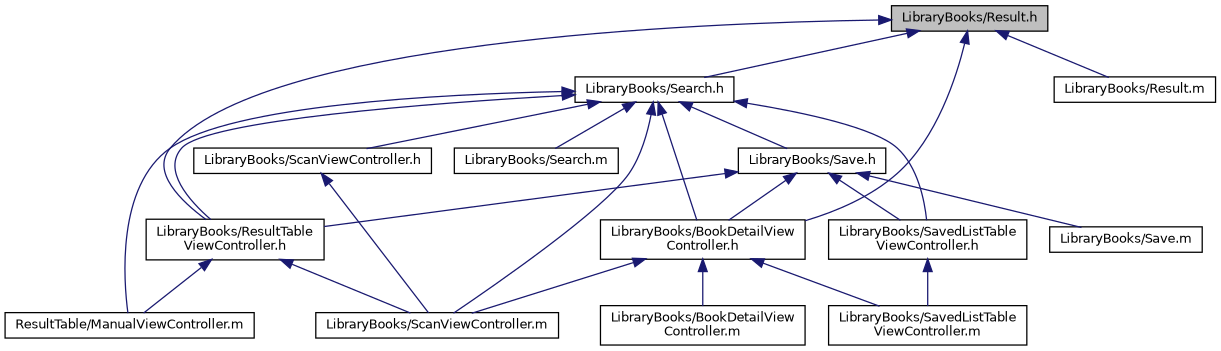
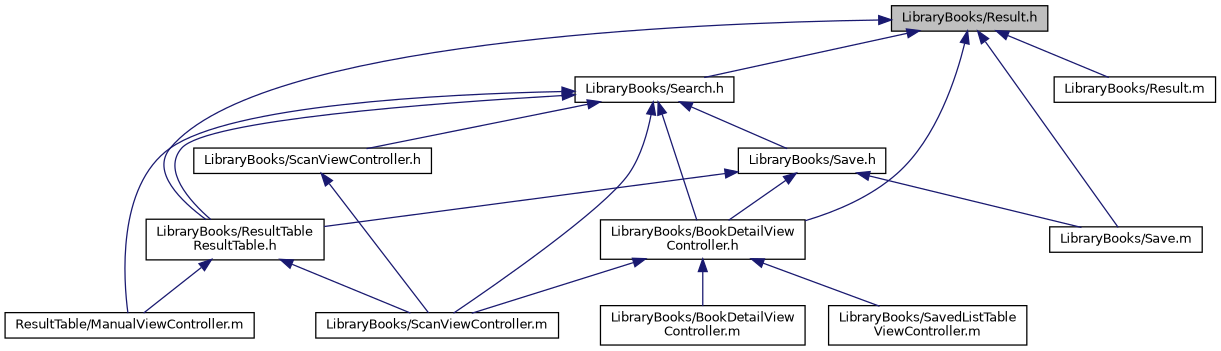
none -> (1052, 135)
(536, 161) -> none
(235, 240) -> (235, 240)
(928, 240) -> none
